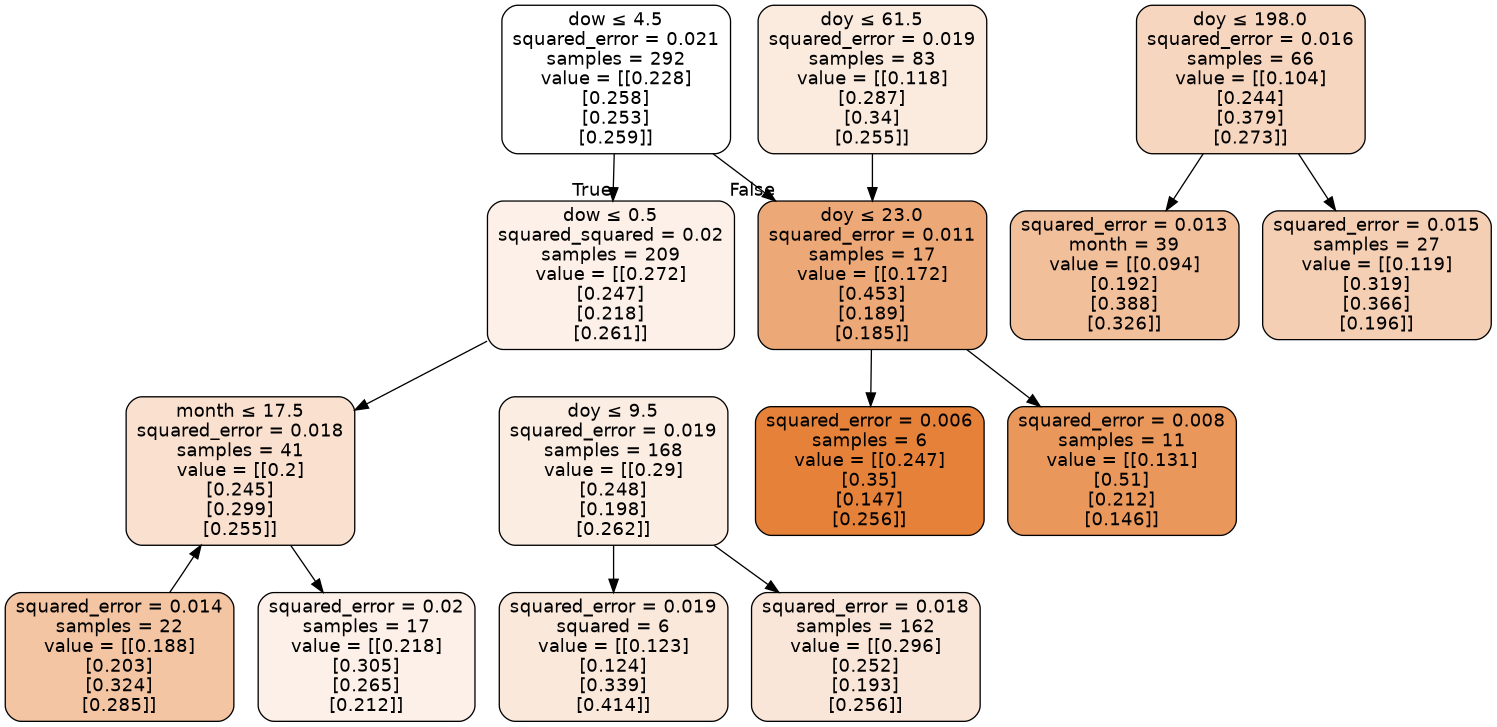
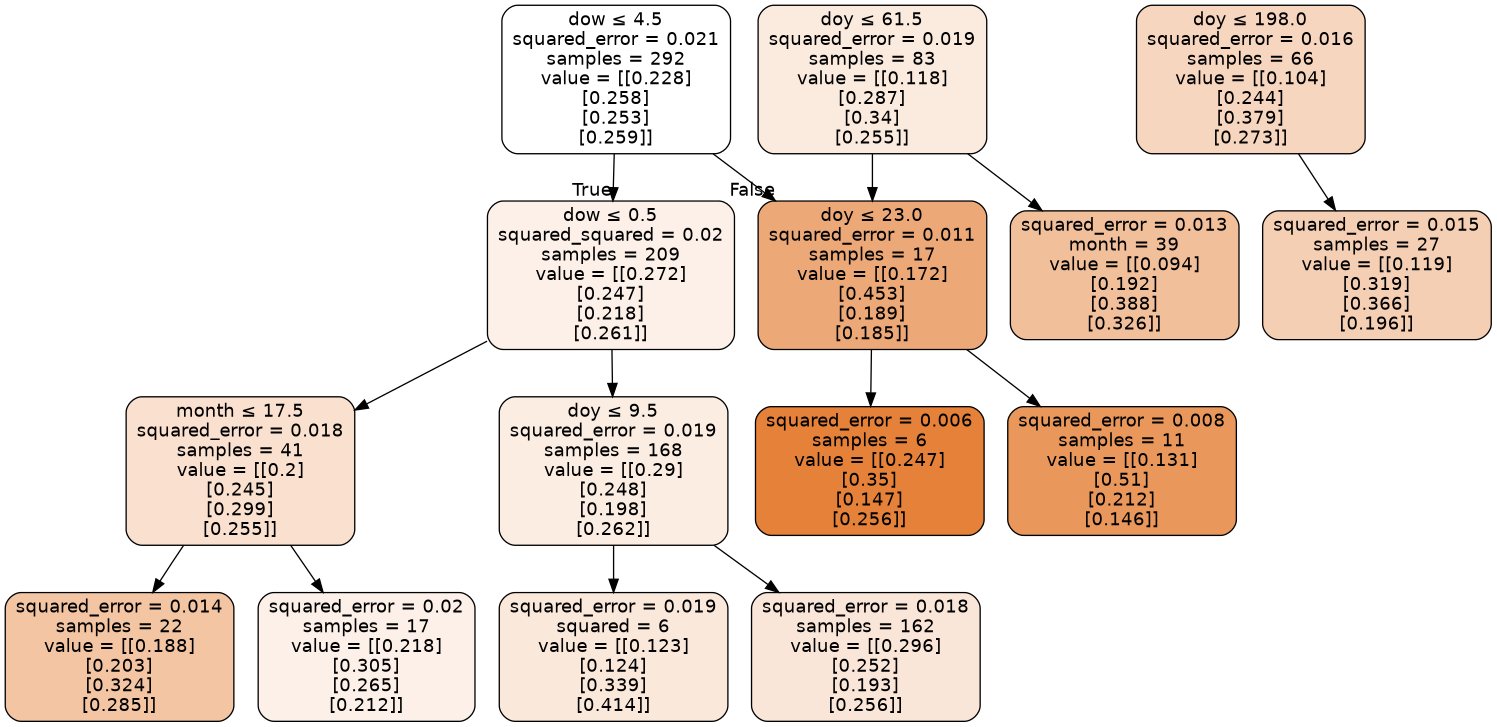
(1188, 176) -> (1000, 178)
none -> (612, 367)
(182, 574) -> (172, 563)
